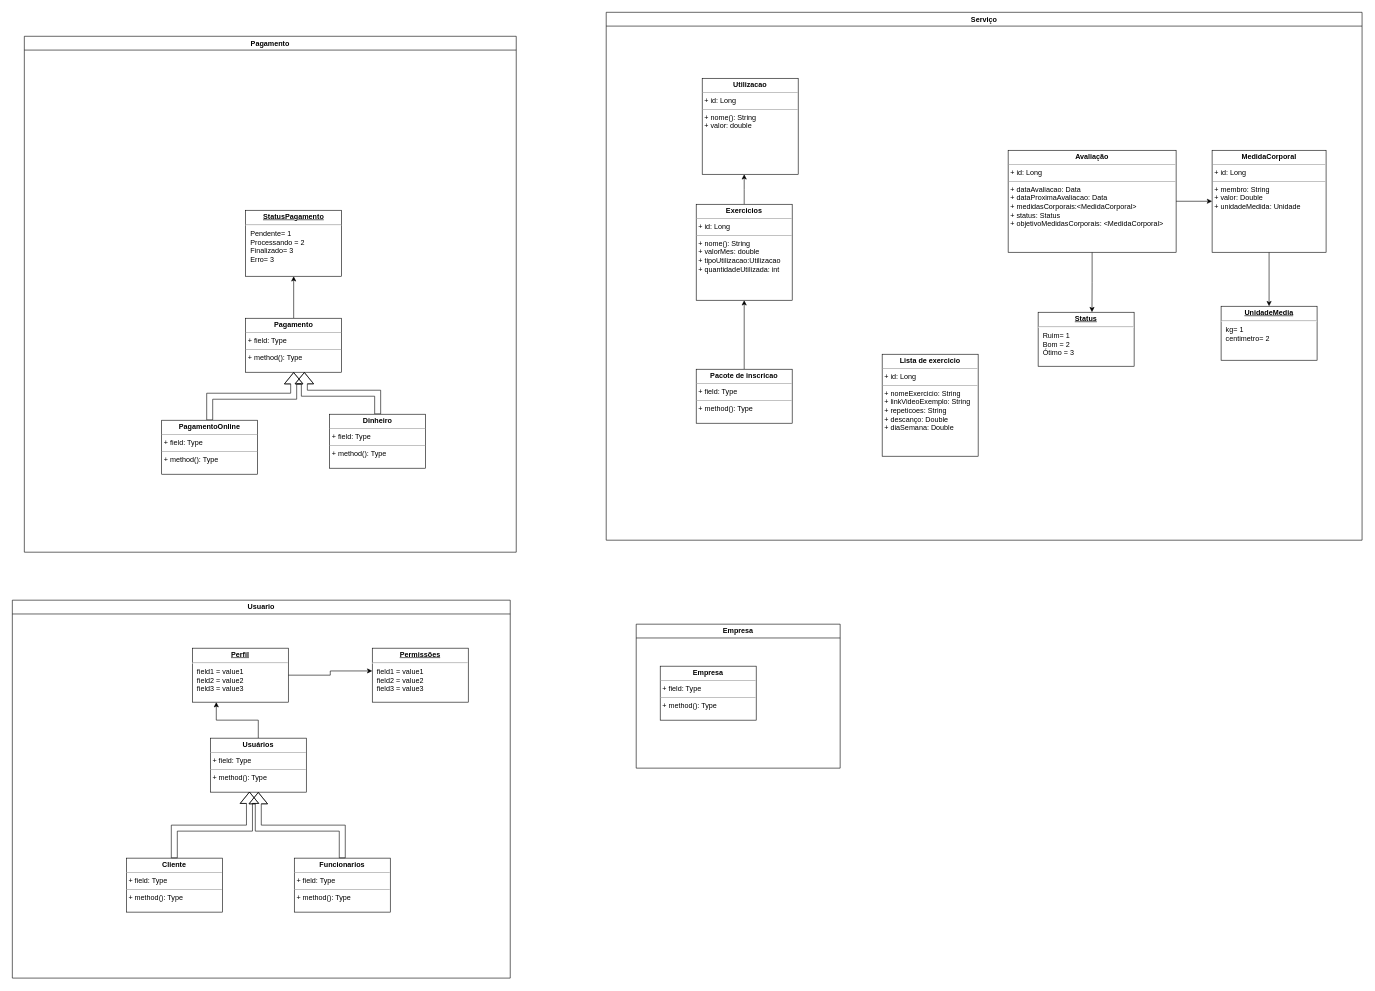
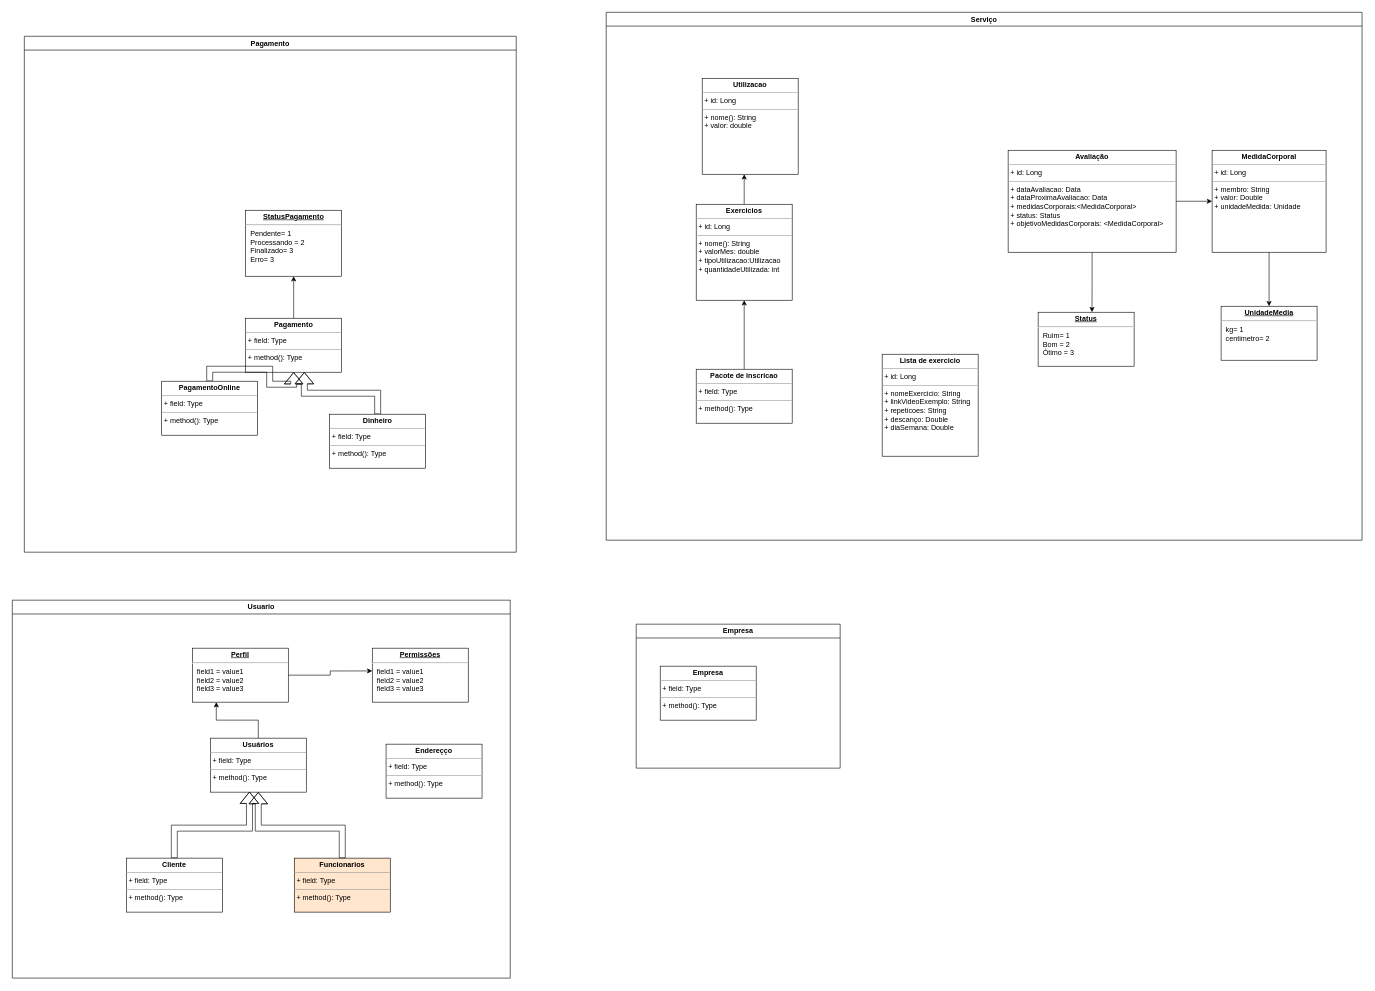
(210, 447) -> (210, 408)
none -> (434, 771)
(342, 885) -> (342, 885)
